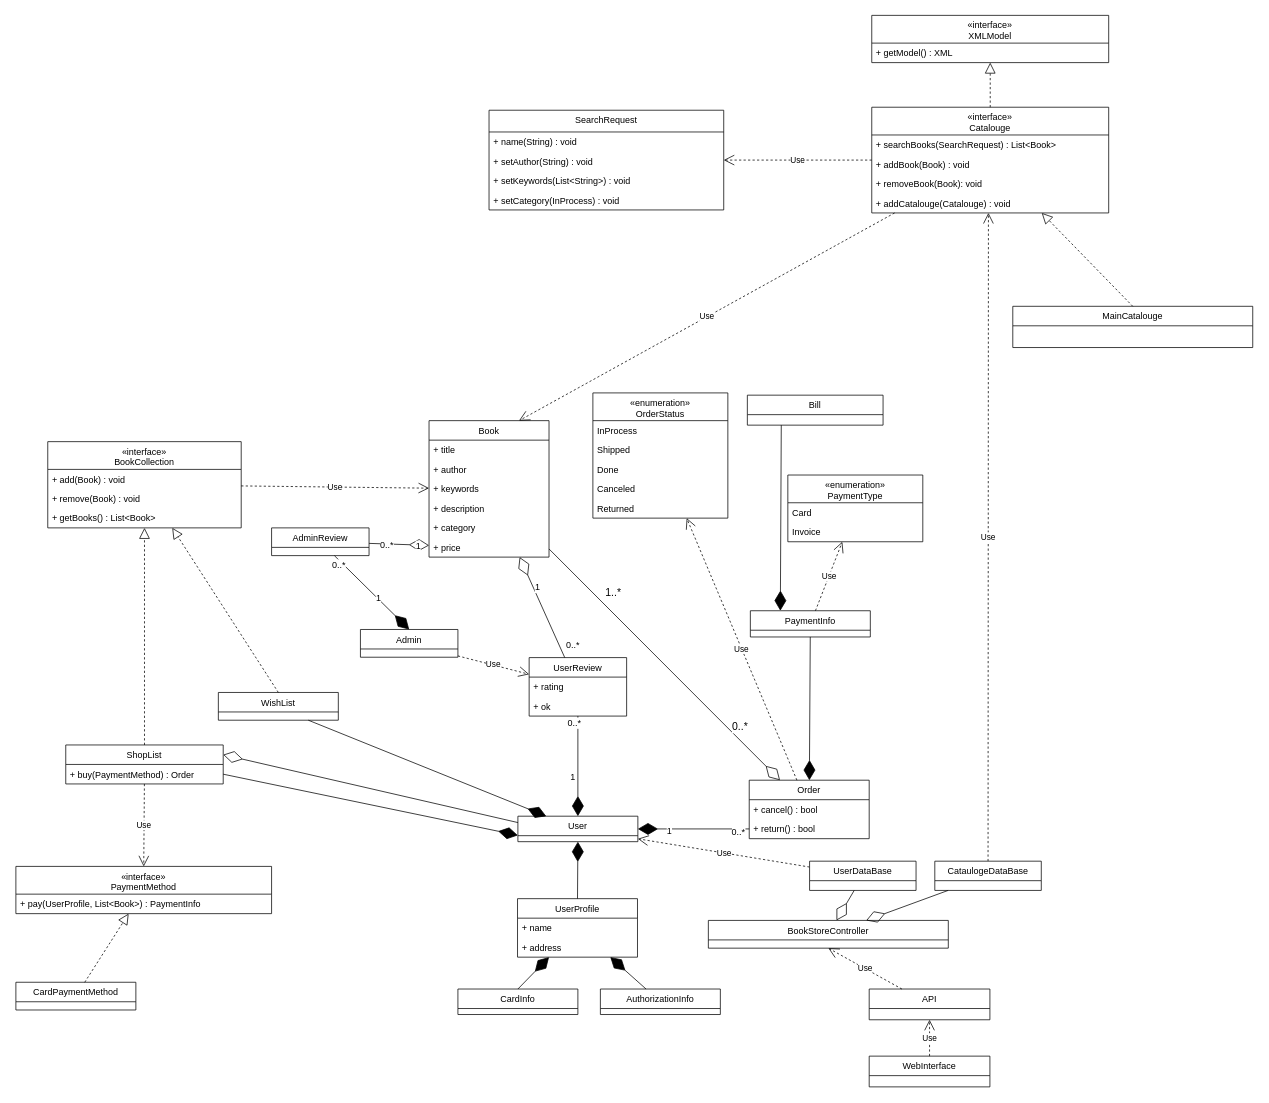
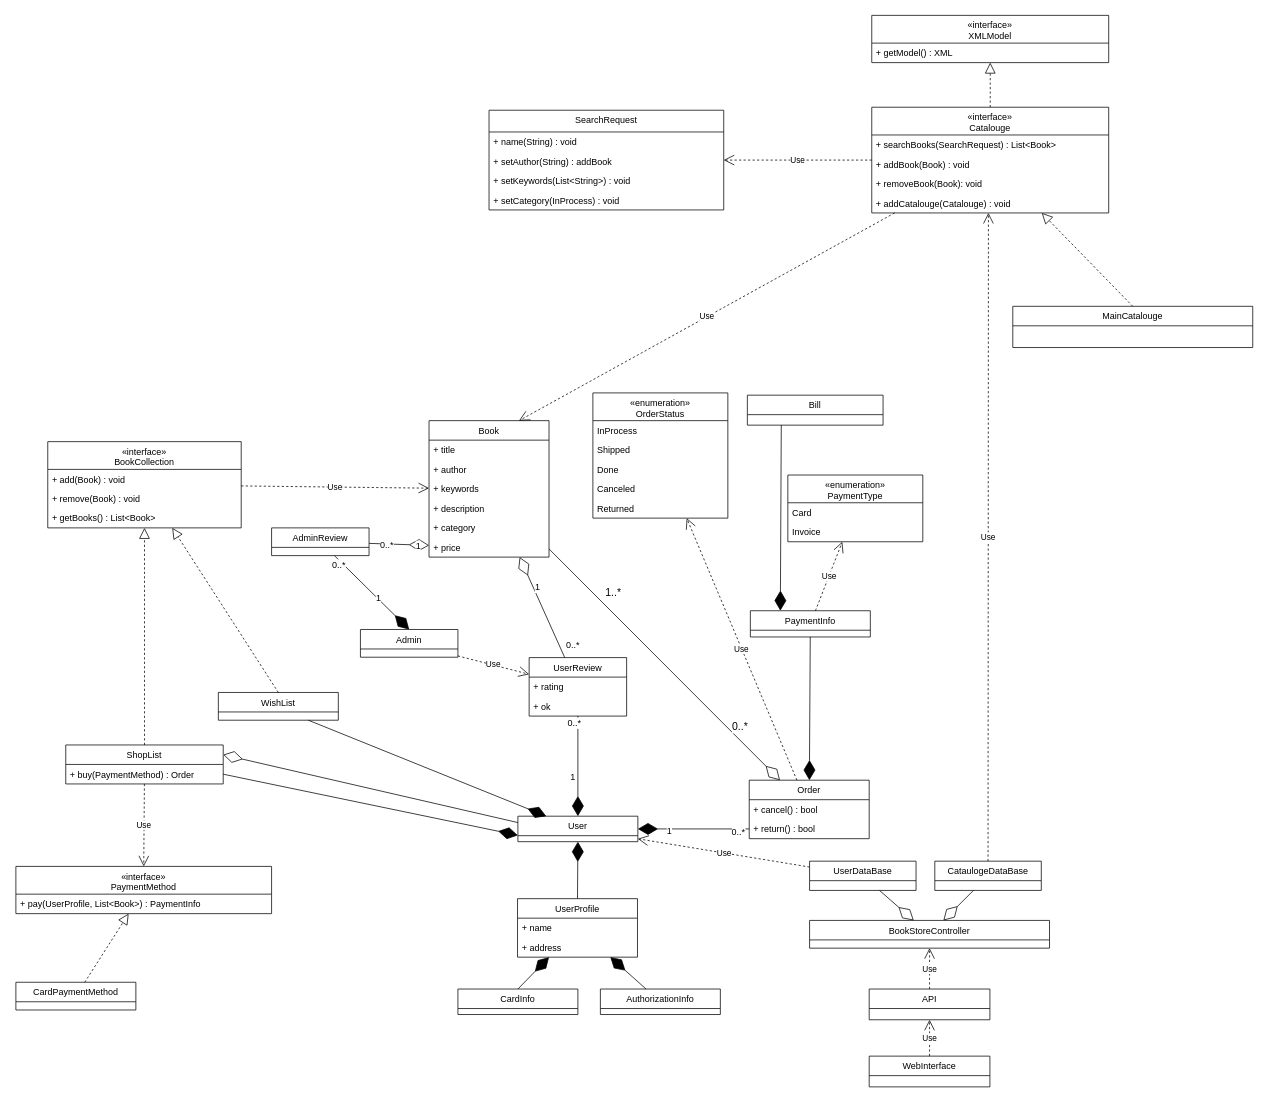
(552, 162) -> (560, 162)
(828, 935) -> (930, 935)
